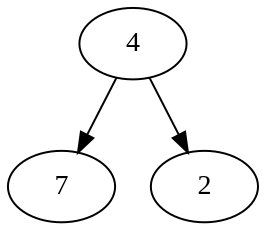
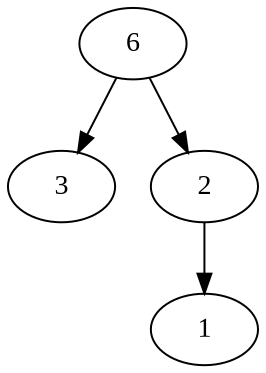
(133, 44) -> (133, 44)
(62, 187) -> (62, 187)
none -> (204, 329)
